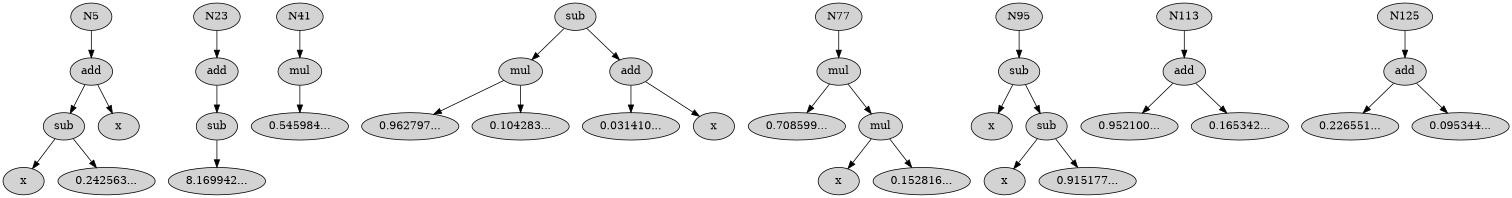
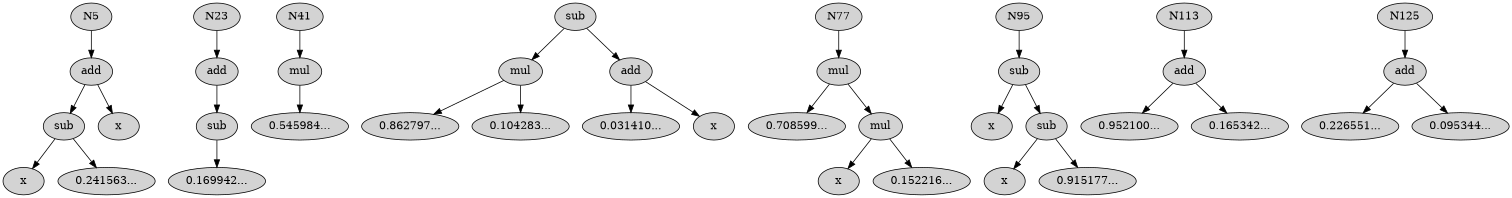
(410, 126) -> (410, 126)
(107, 181) -> (107, 181)
(217, 181) -> (217, 181)
(922, 181) -> (922, 181)
